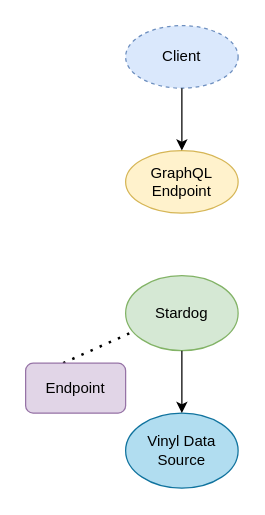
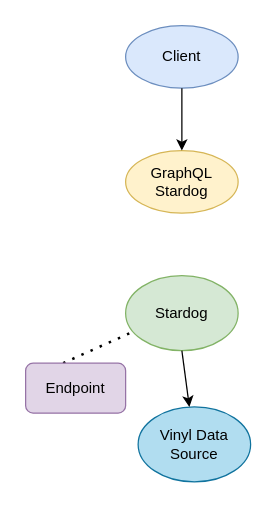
(182, 57) -> (182, 57)
(182, 182) -> (182, 182)
(182, 451) -> (194, 444)
